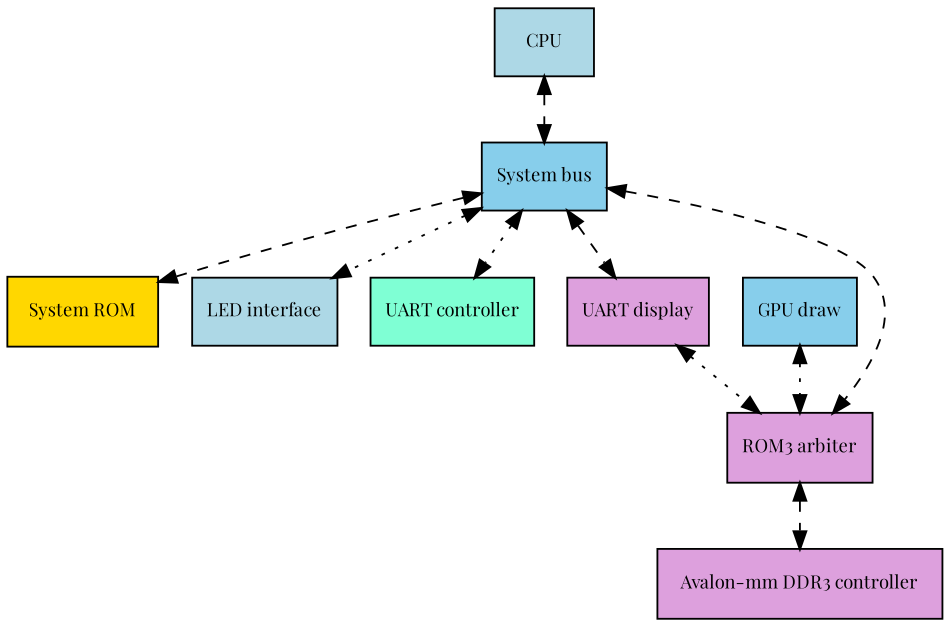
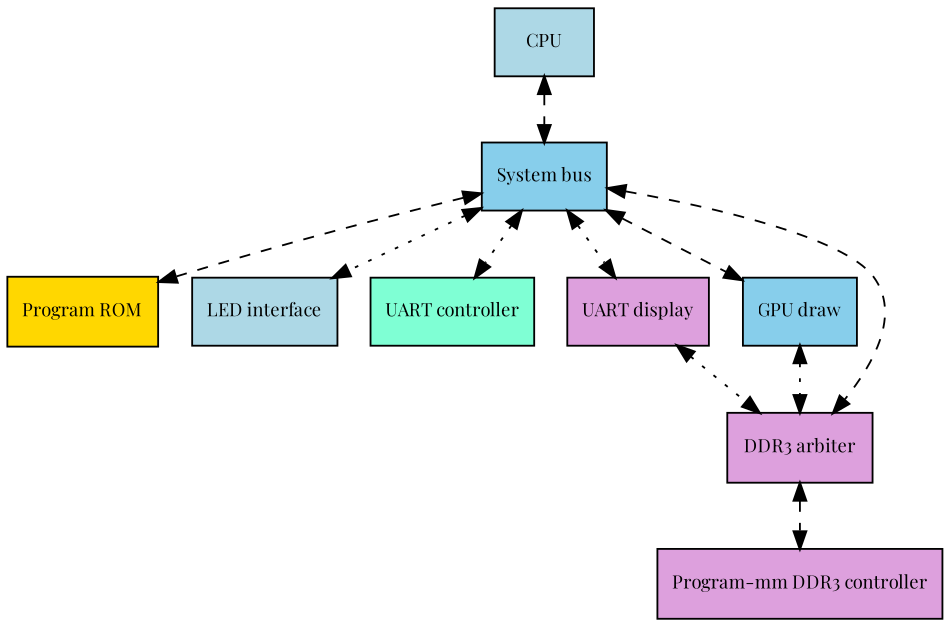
(591, 244) -> (591, 244)
none -> (674, 245)
(83, 312) -> (83, 312)
(800, 448) -> (800, 448)
(800, 584) -> (800, 584)
